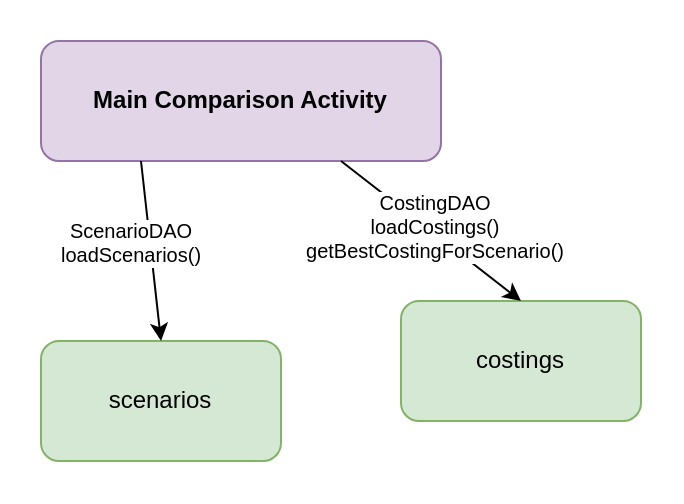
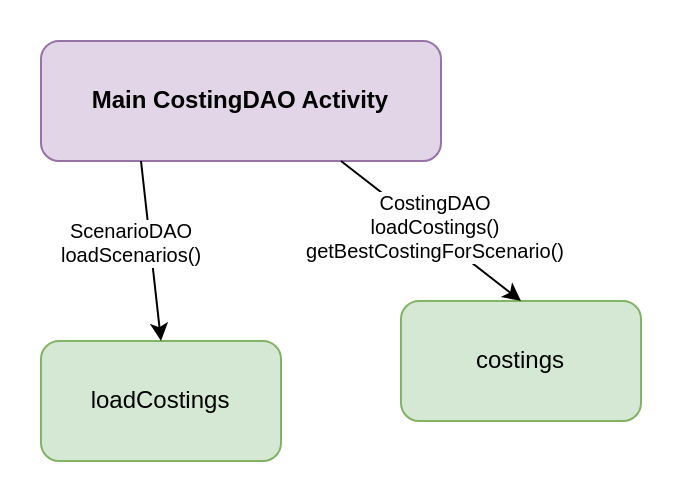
(241, 101) -> (241, 101)
(161, 401) -> (161, 401)
